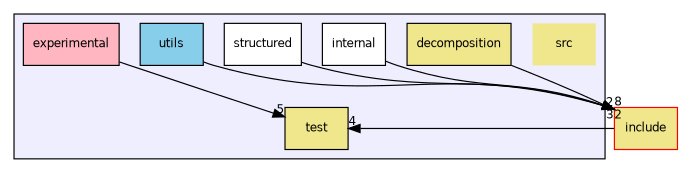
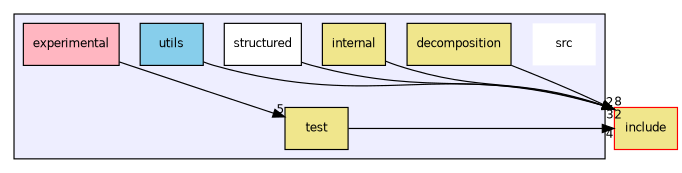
(354, 44) -> (354, 44)
(564, 44) -> (564, 44)
(487, 128) -> (475, 128)
